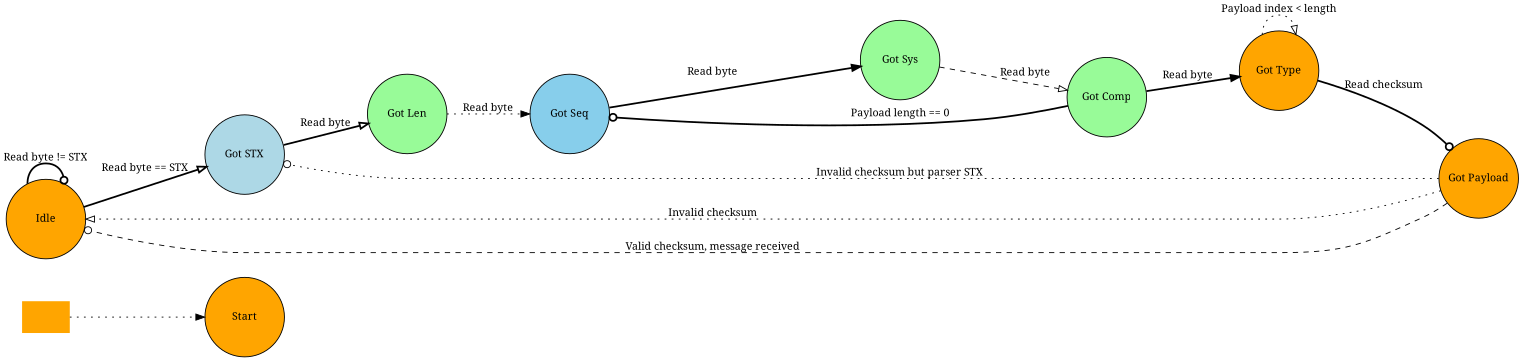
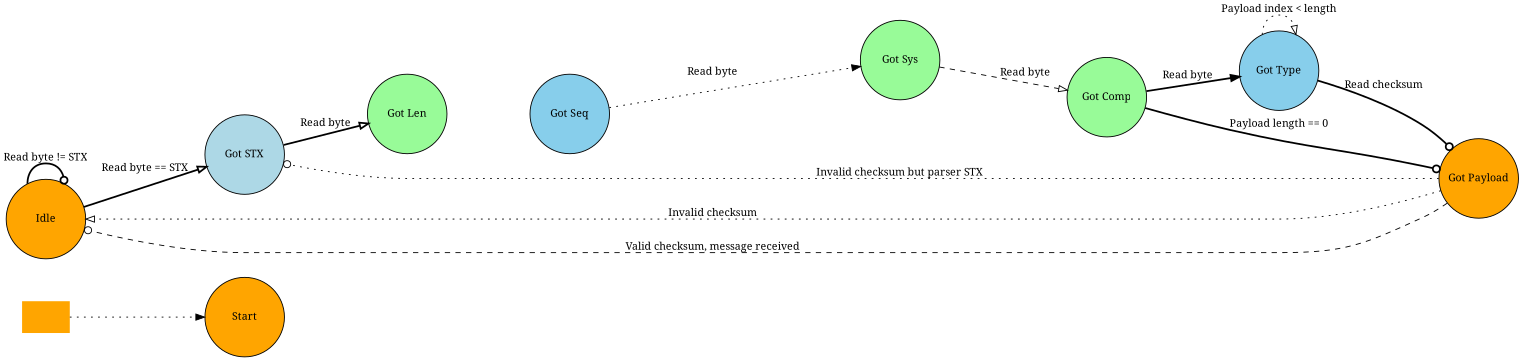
(1279, 71) -> (1279, 71)
(731, 88) -> (731, 88)
(484, 114) -> none
(843, 125) -> (1288, 142)
